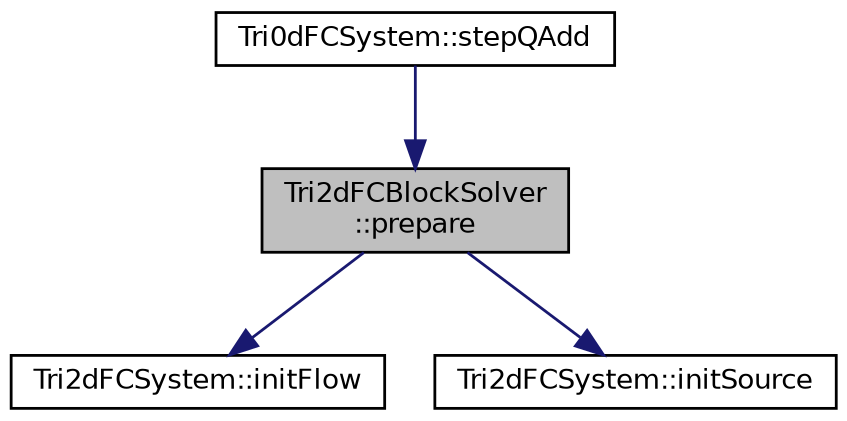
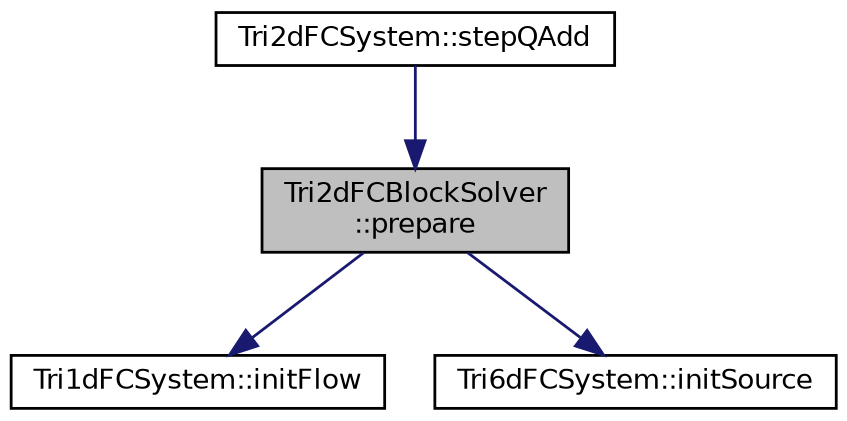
(415, 39) -> (415, 39)
(198, 382) -> (198, 382)
(636, 382) -> (636, 382)
